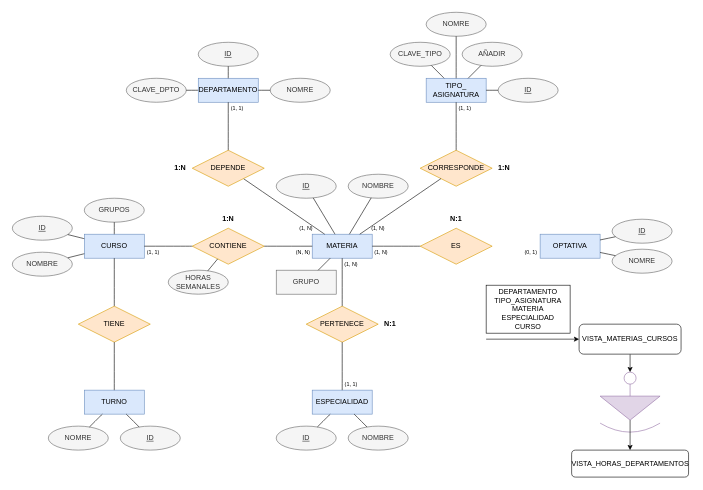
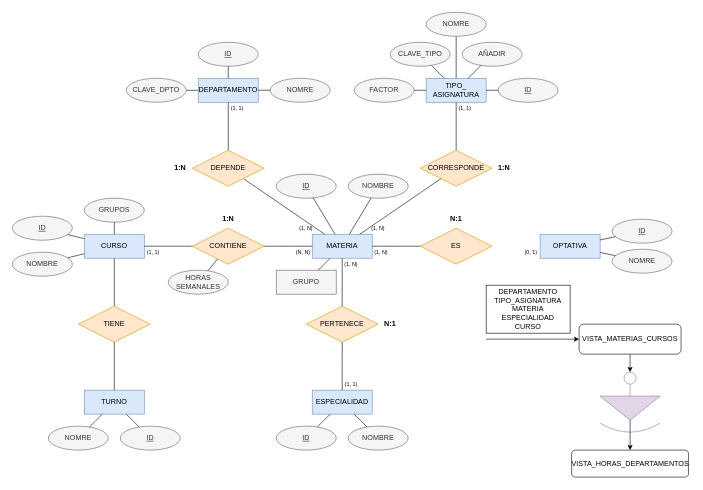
none -> (384, 90)
none -> (419, 90)
